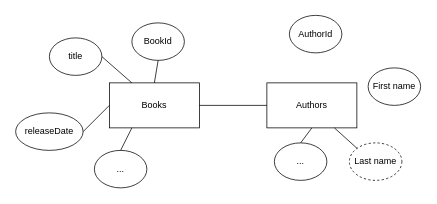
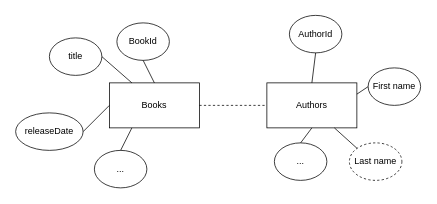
(158, 42) -> (143, 42)
none -> (314, 68)
none -> (362, 91)
(233, 105) -> (233, 105)
